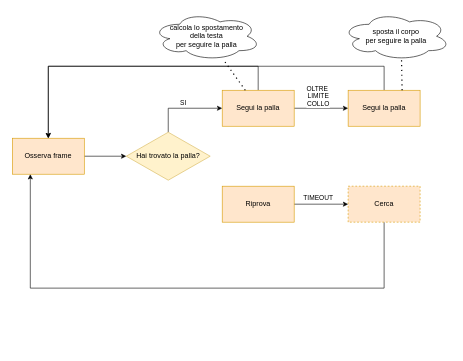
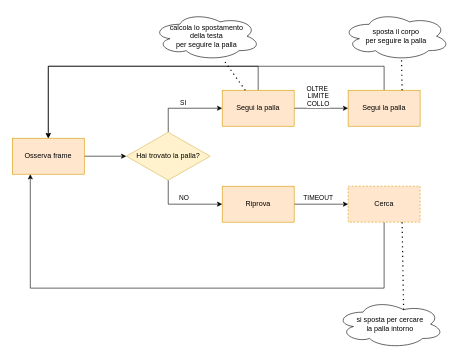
none -> (168, 203)
none -> (403, 267)
none -> (390, 324)
